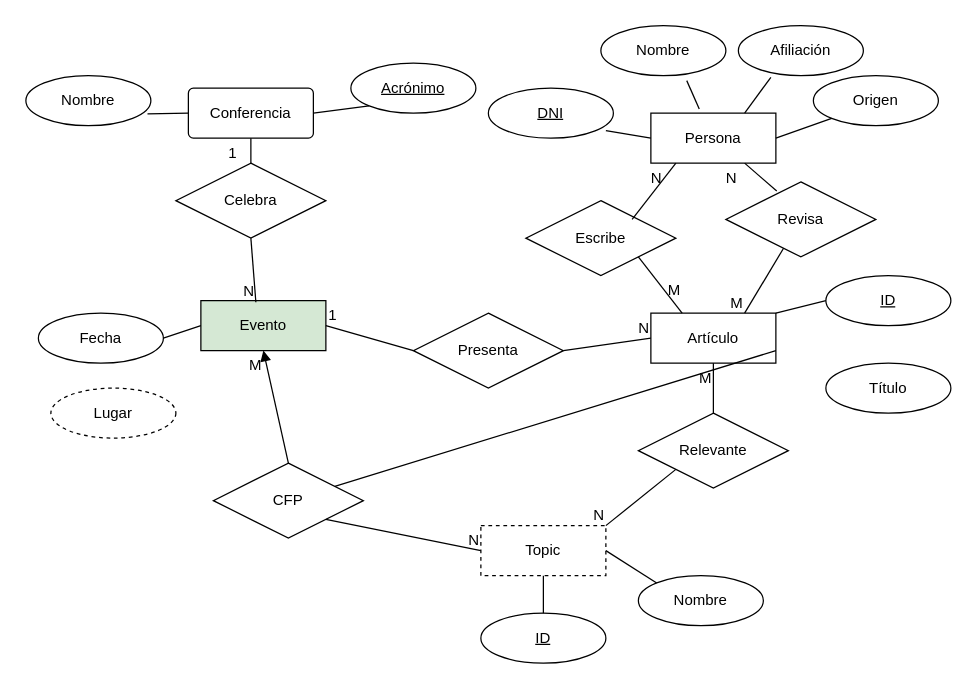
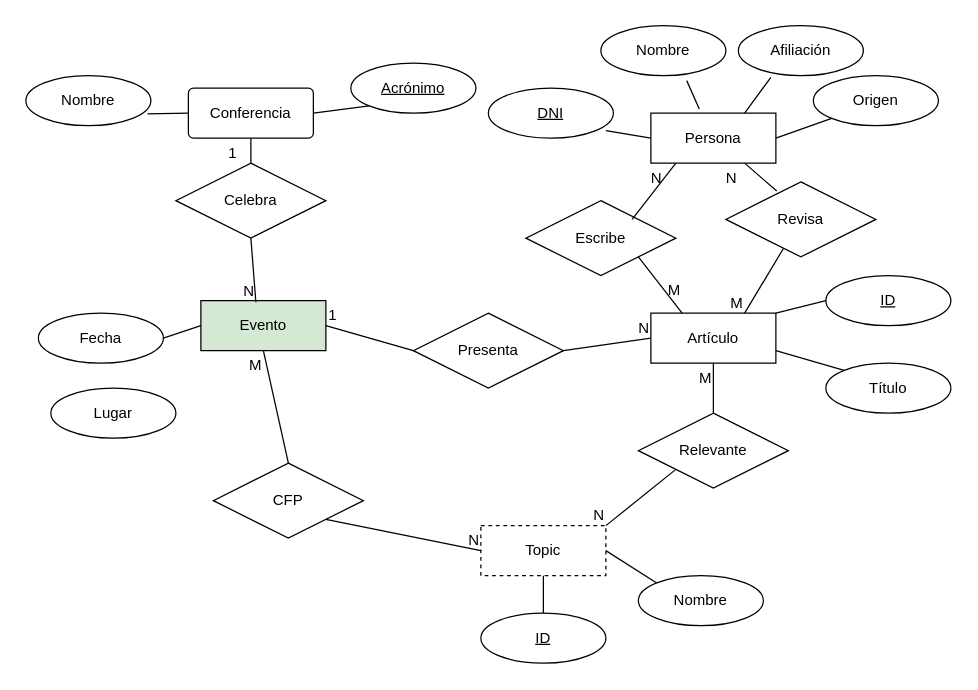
(266, 362) -> (264, 356)
(113, 413) -> (113, 413)
(556, 418) -> (809, 360)
